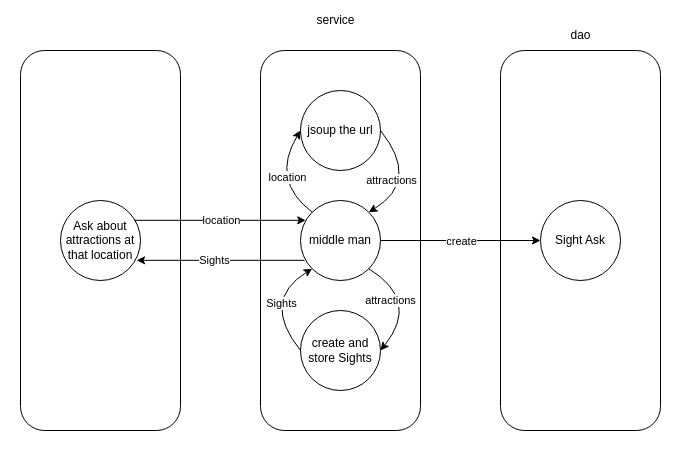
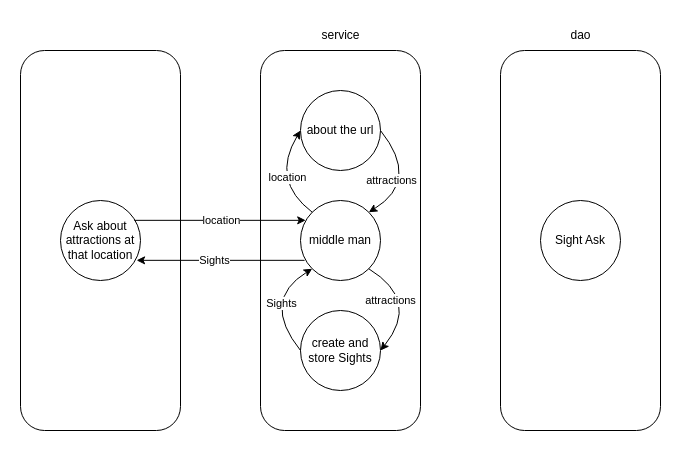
(336, 21) -> (341, 36)
(341, 131) -> (341, 131)
(457, 241) -> none
